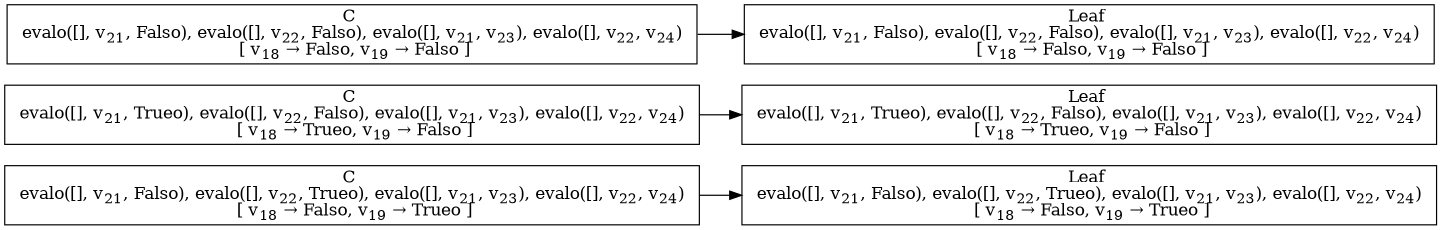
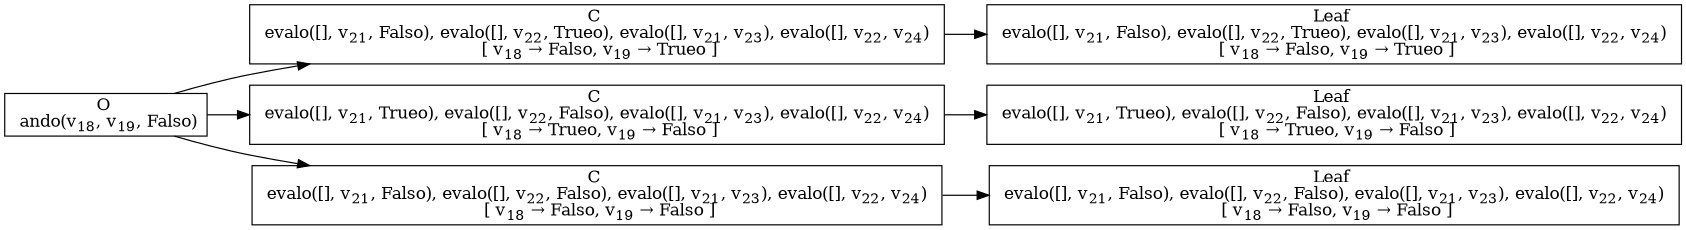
none -> (106, 115)
